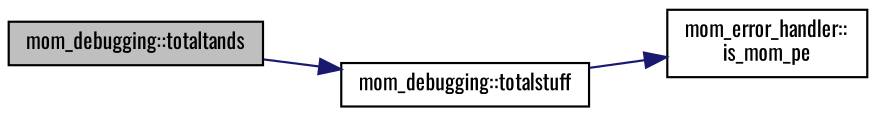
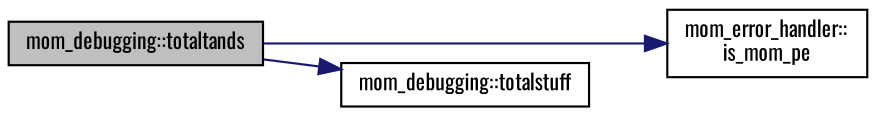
(617, 64) -> (454, 43)
